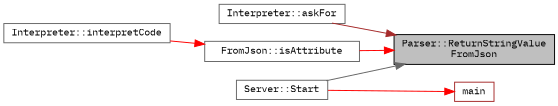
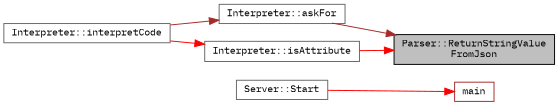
none -> (190, 23)
(282, 51) -> (282, 51)
(361, 73) -> none
